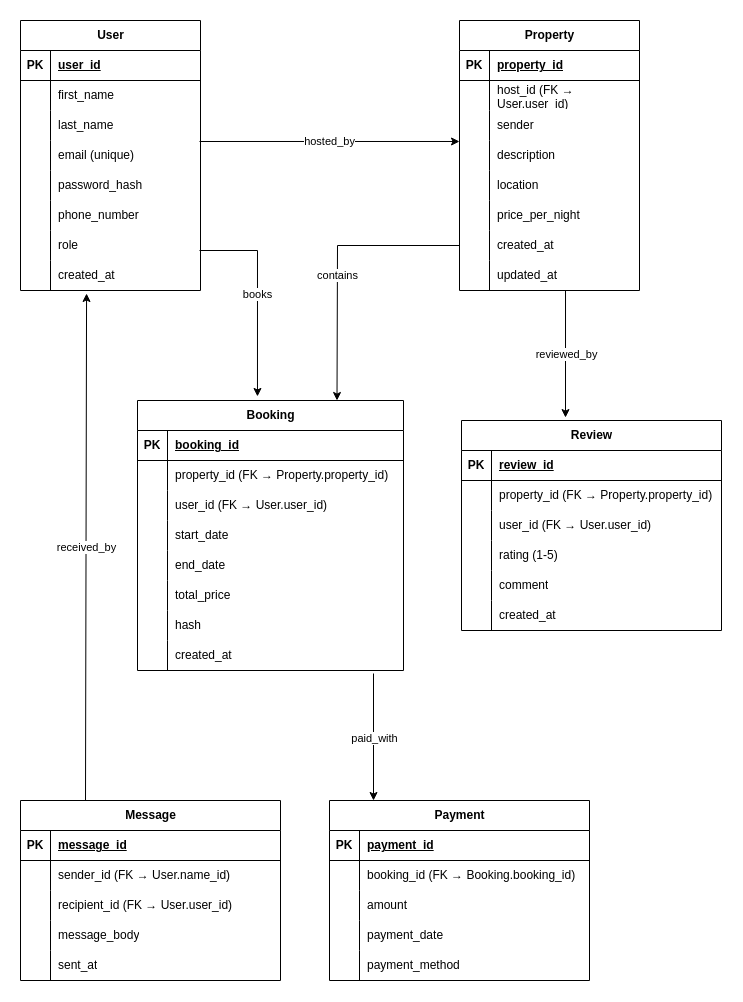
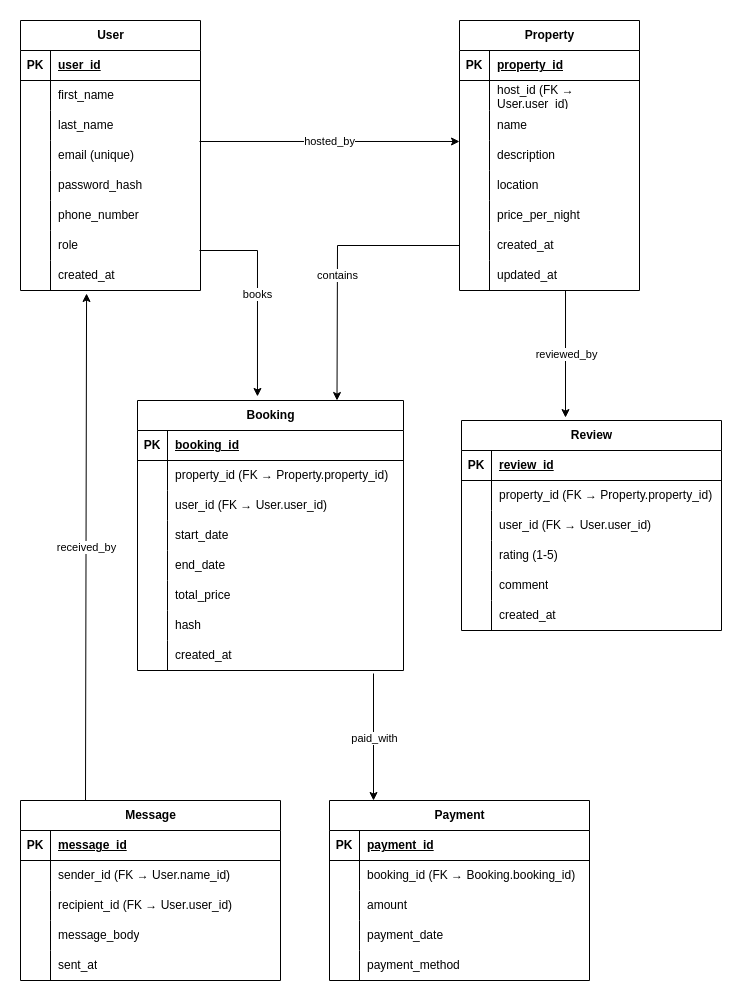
(518, 126) -> (511, 126)
